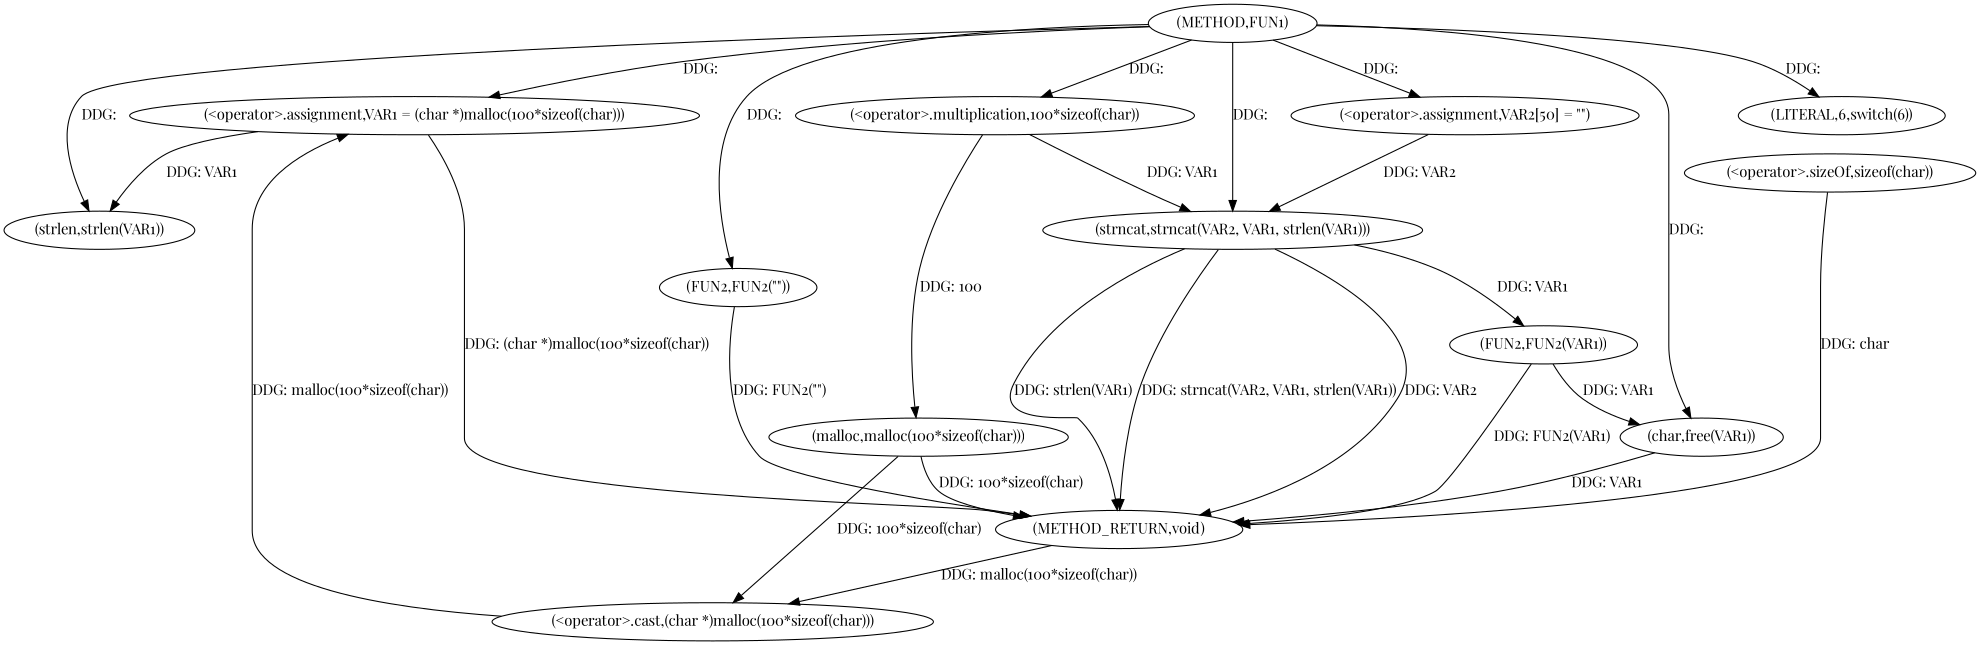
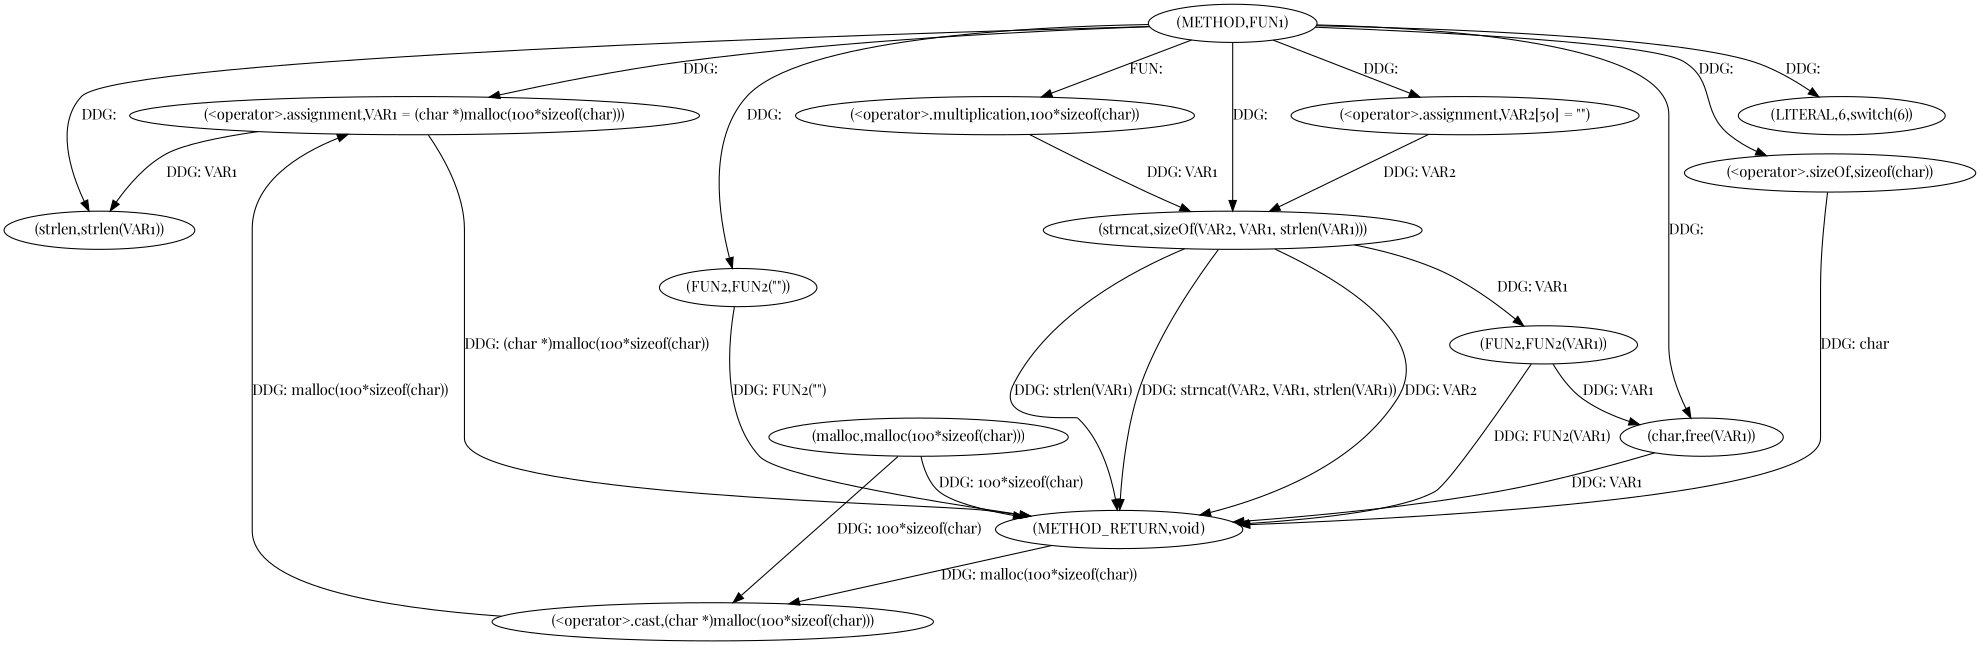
none -> (1609, 47)
(1148, 70) -> (1148, 70)
(1233, 230) -> (1233, 230)
(921, 264) -> none
